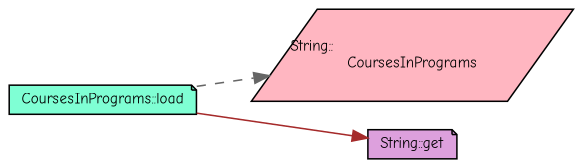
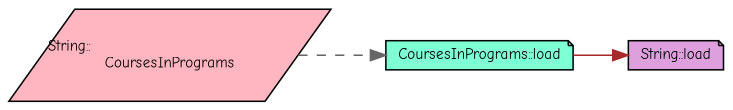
(225, 82) -> (334, 55)
(412, 144) -> (676, 55)
